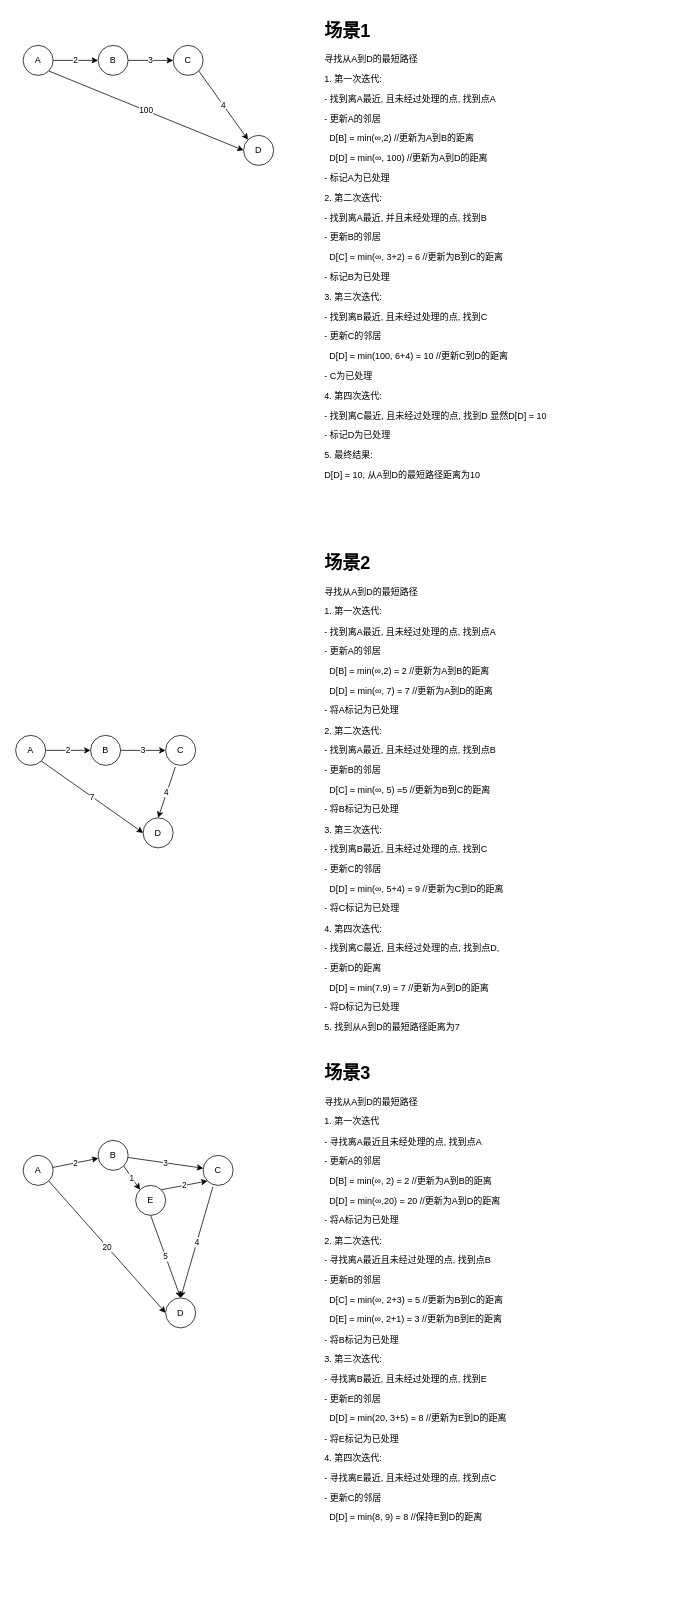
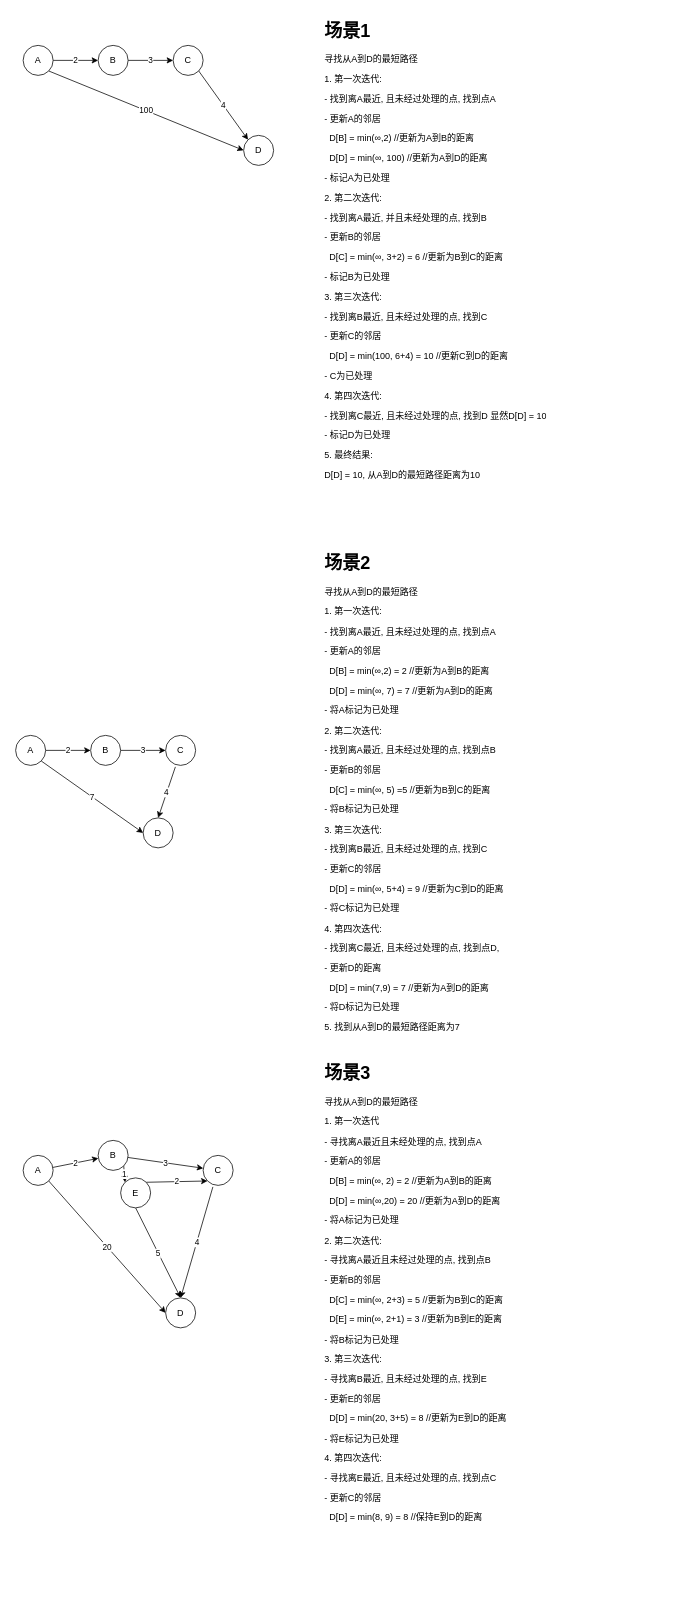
(150, 1200) -> (135, 1193)
